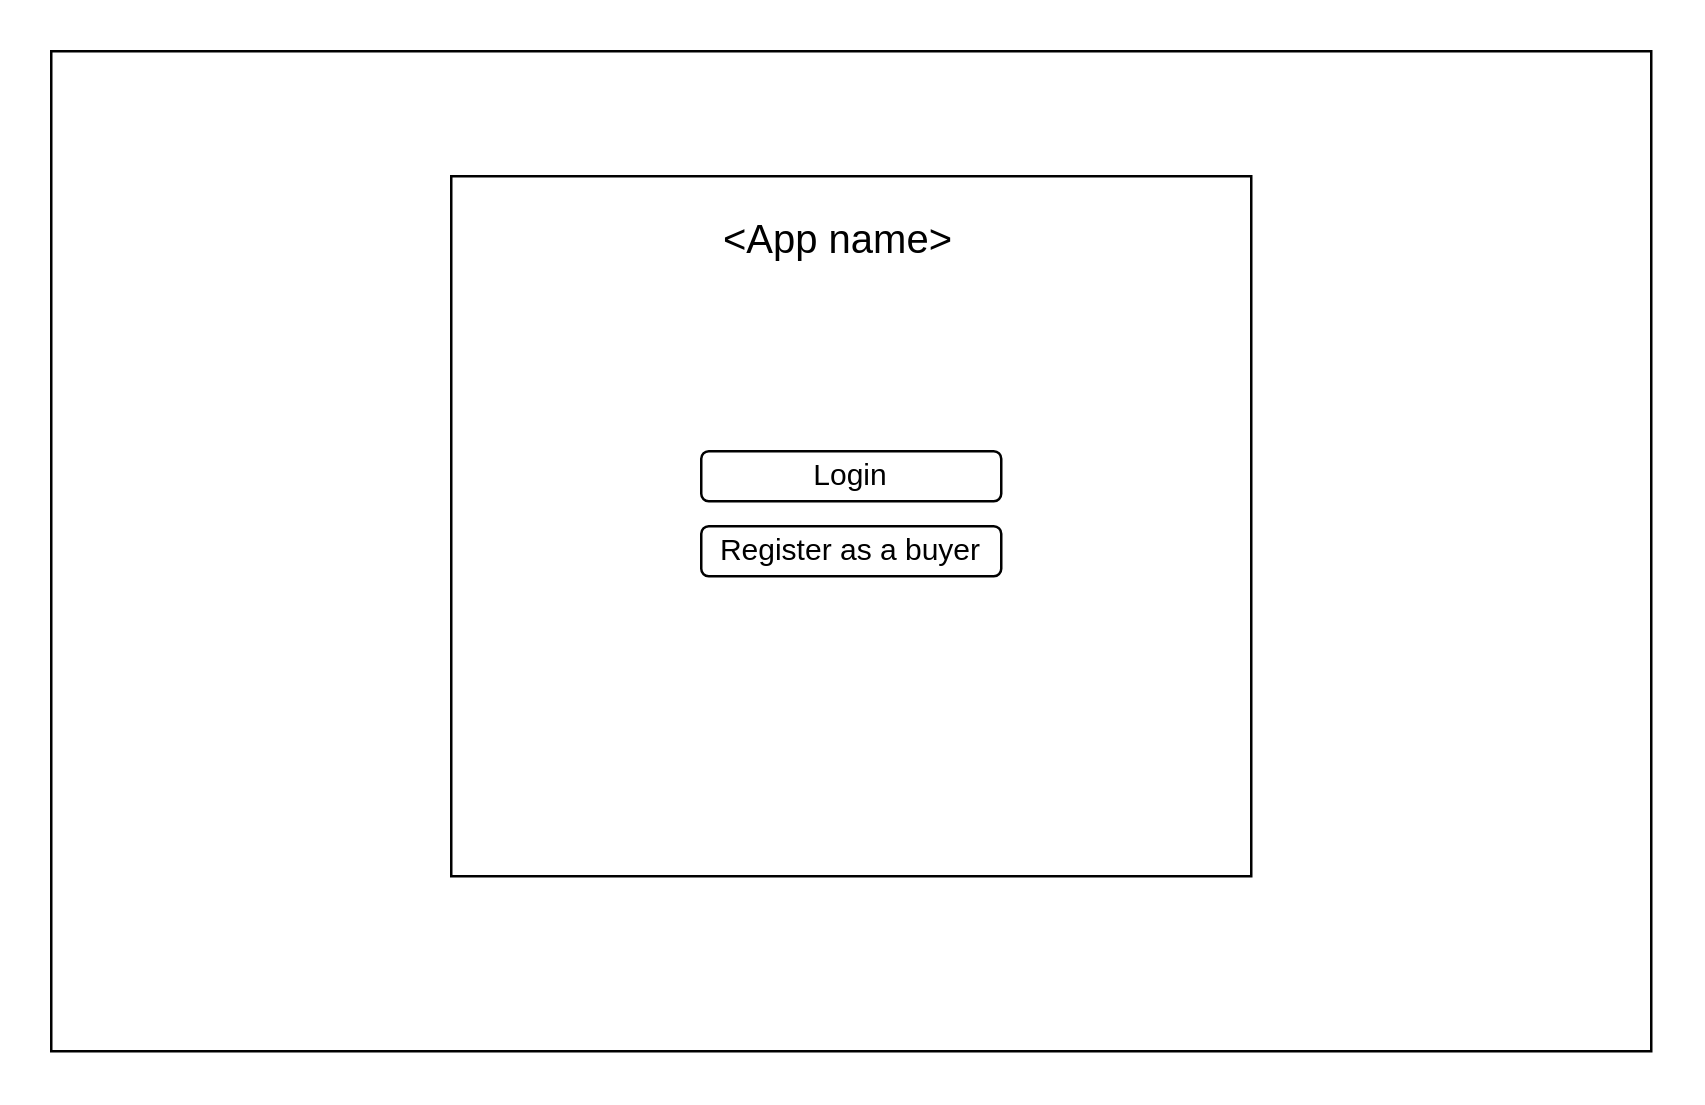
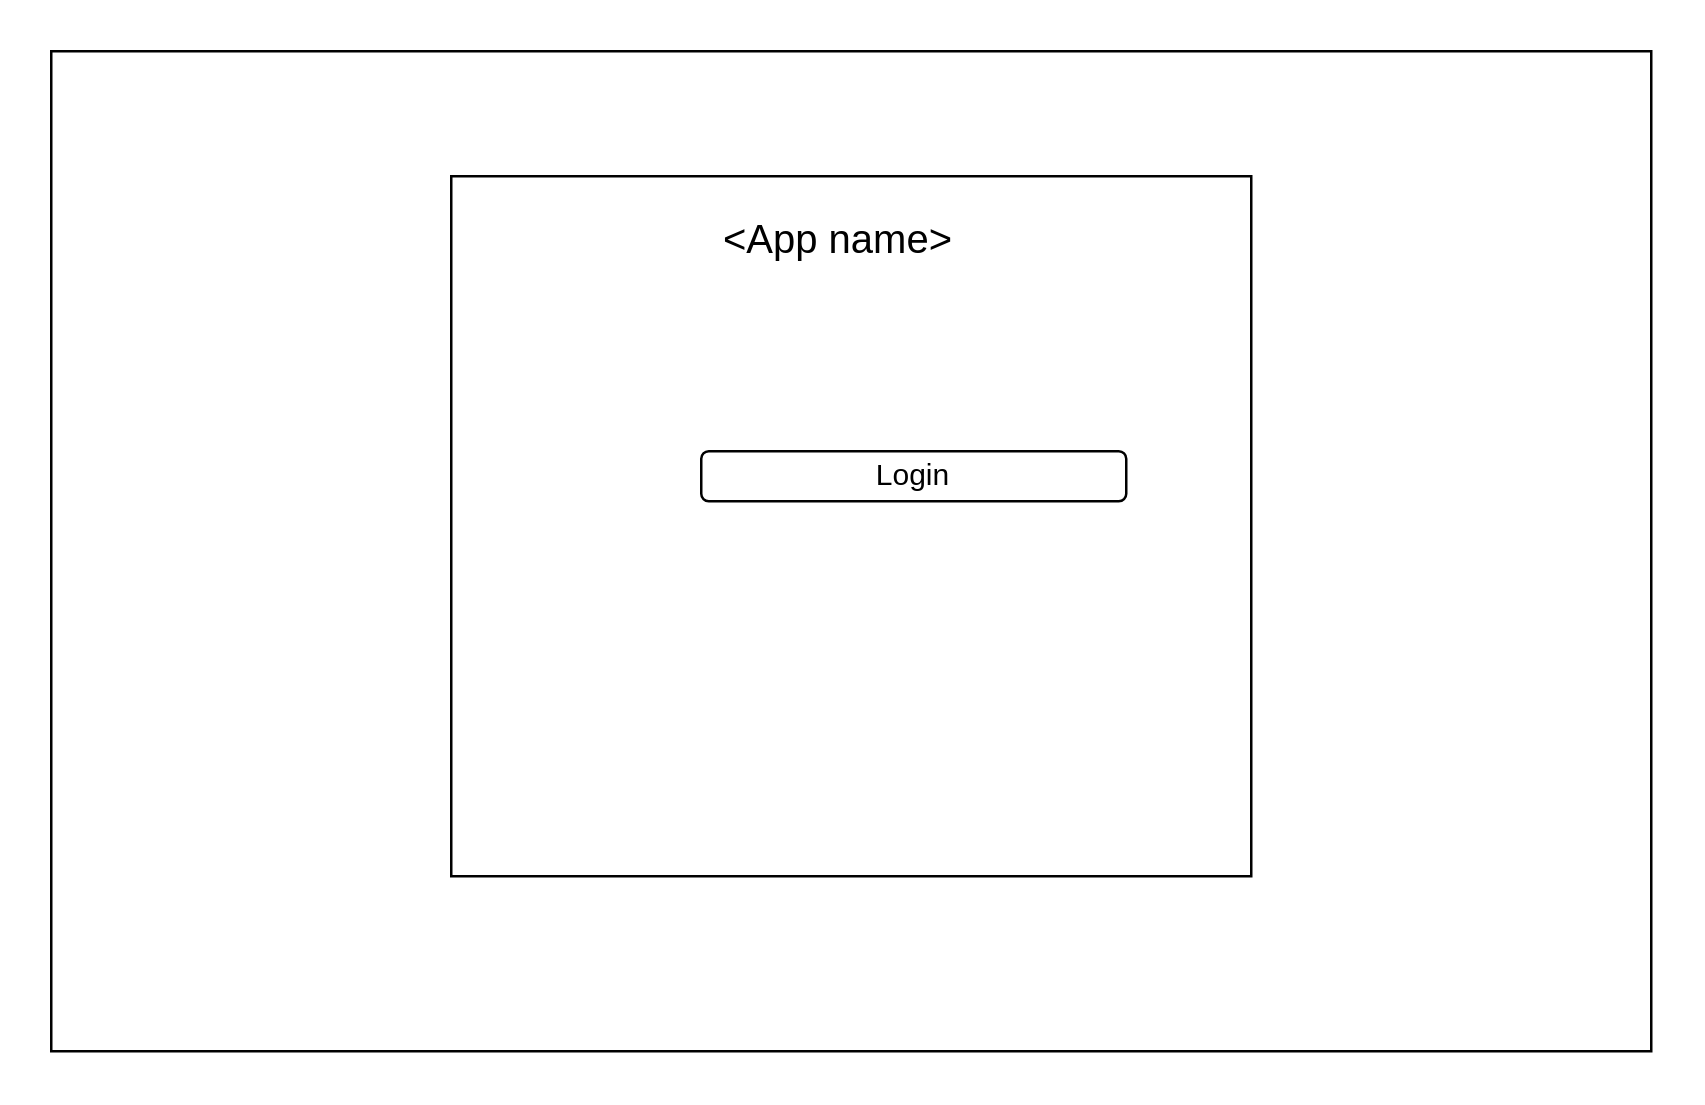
(851, 476) -> (914, 476)
(851, 551) -> none
